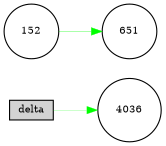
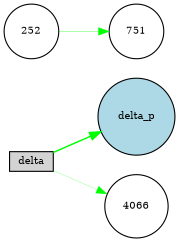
(31, 31) -> (31, 31)
(130, 31) -> (136, 31)
(130, 110) -> (136, 206)
none -> (136, 117)
